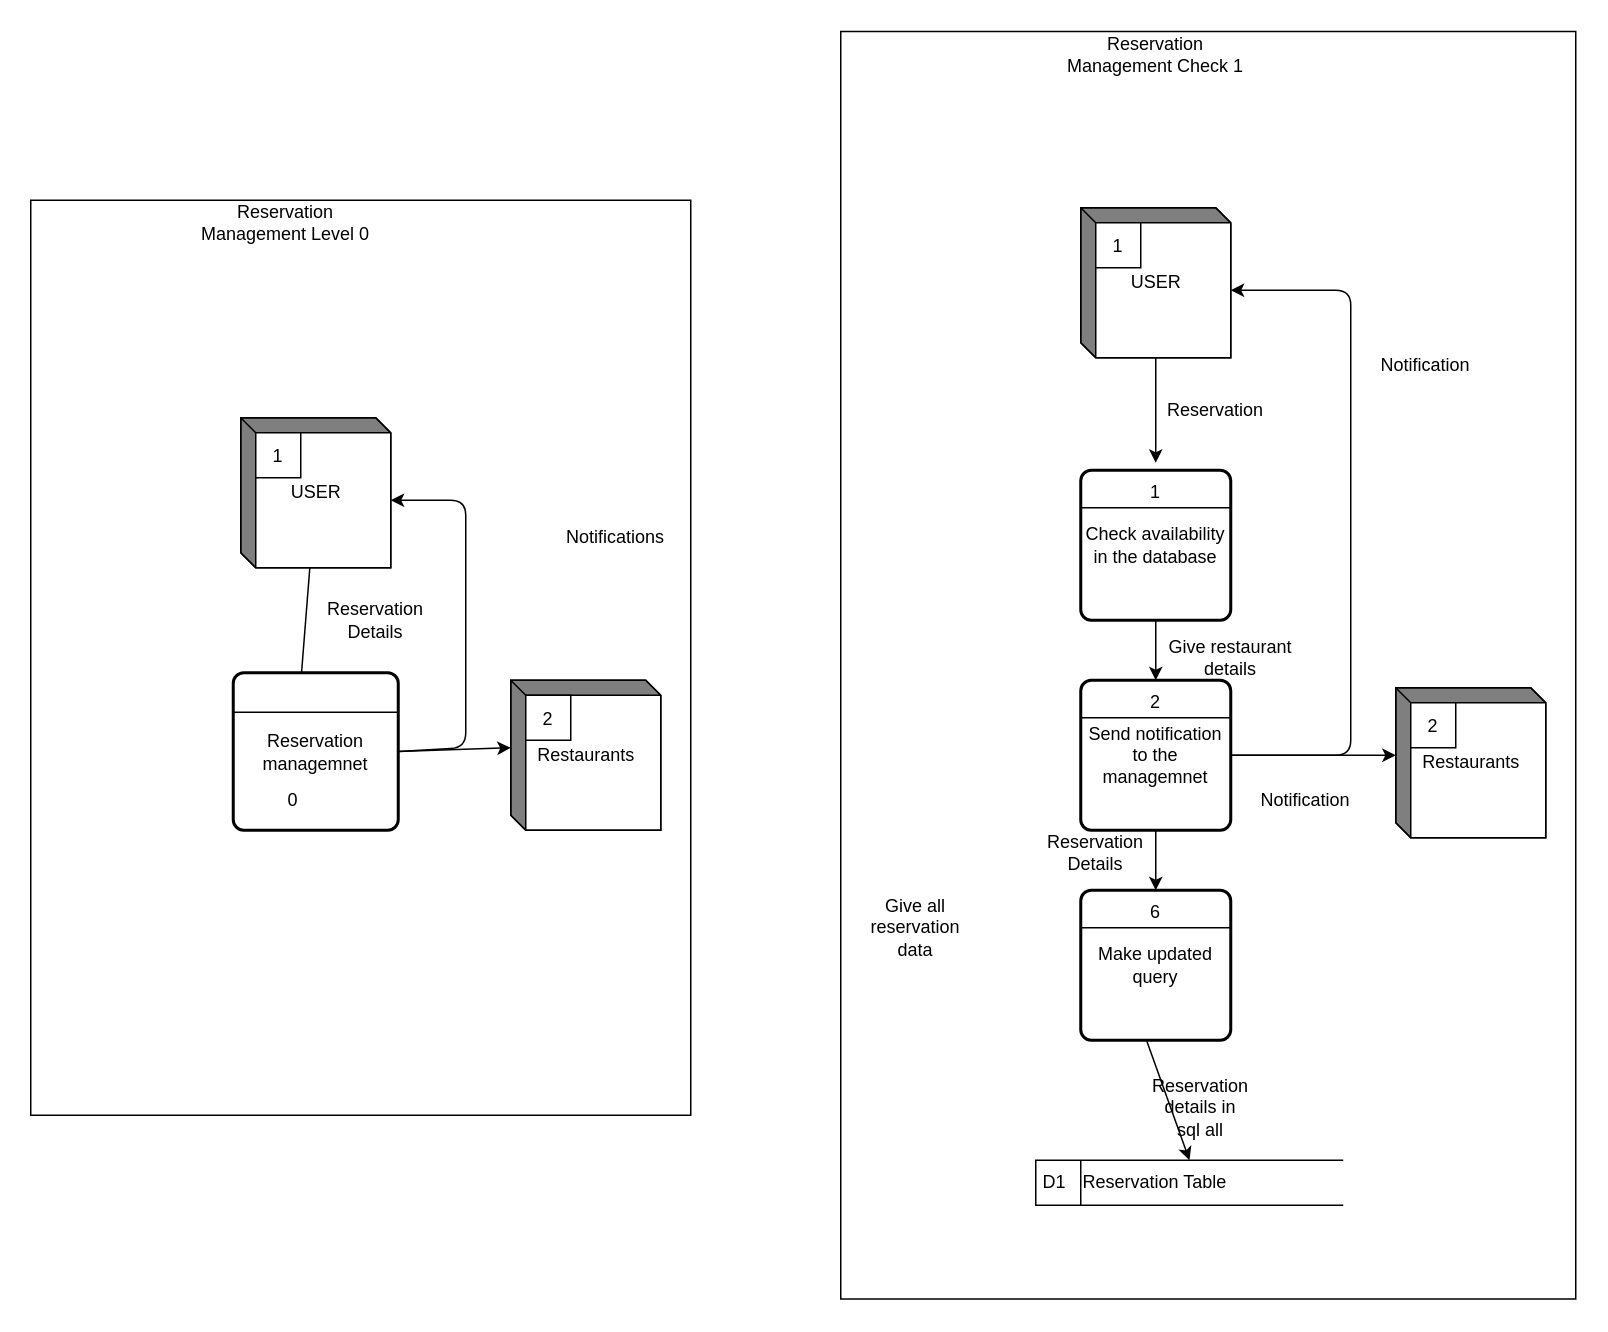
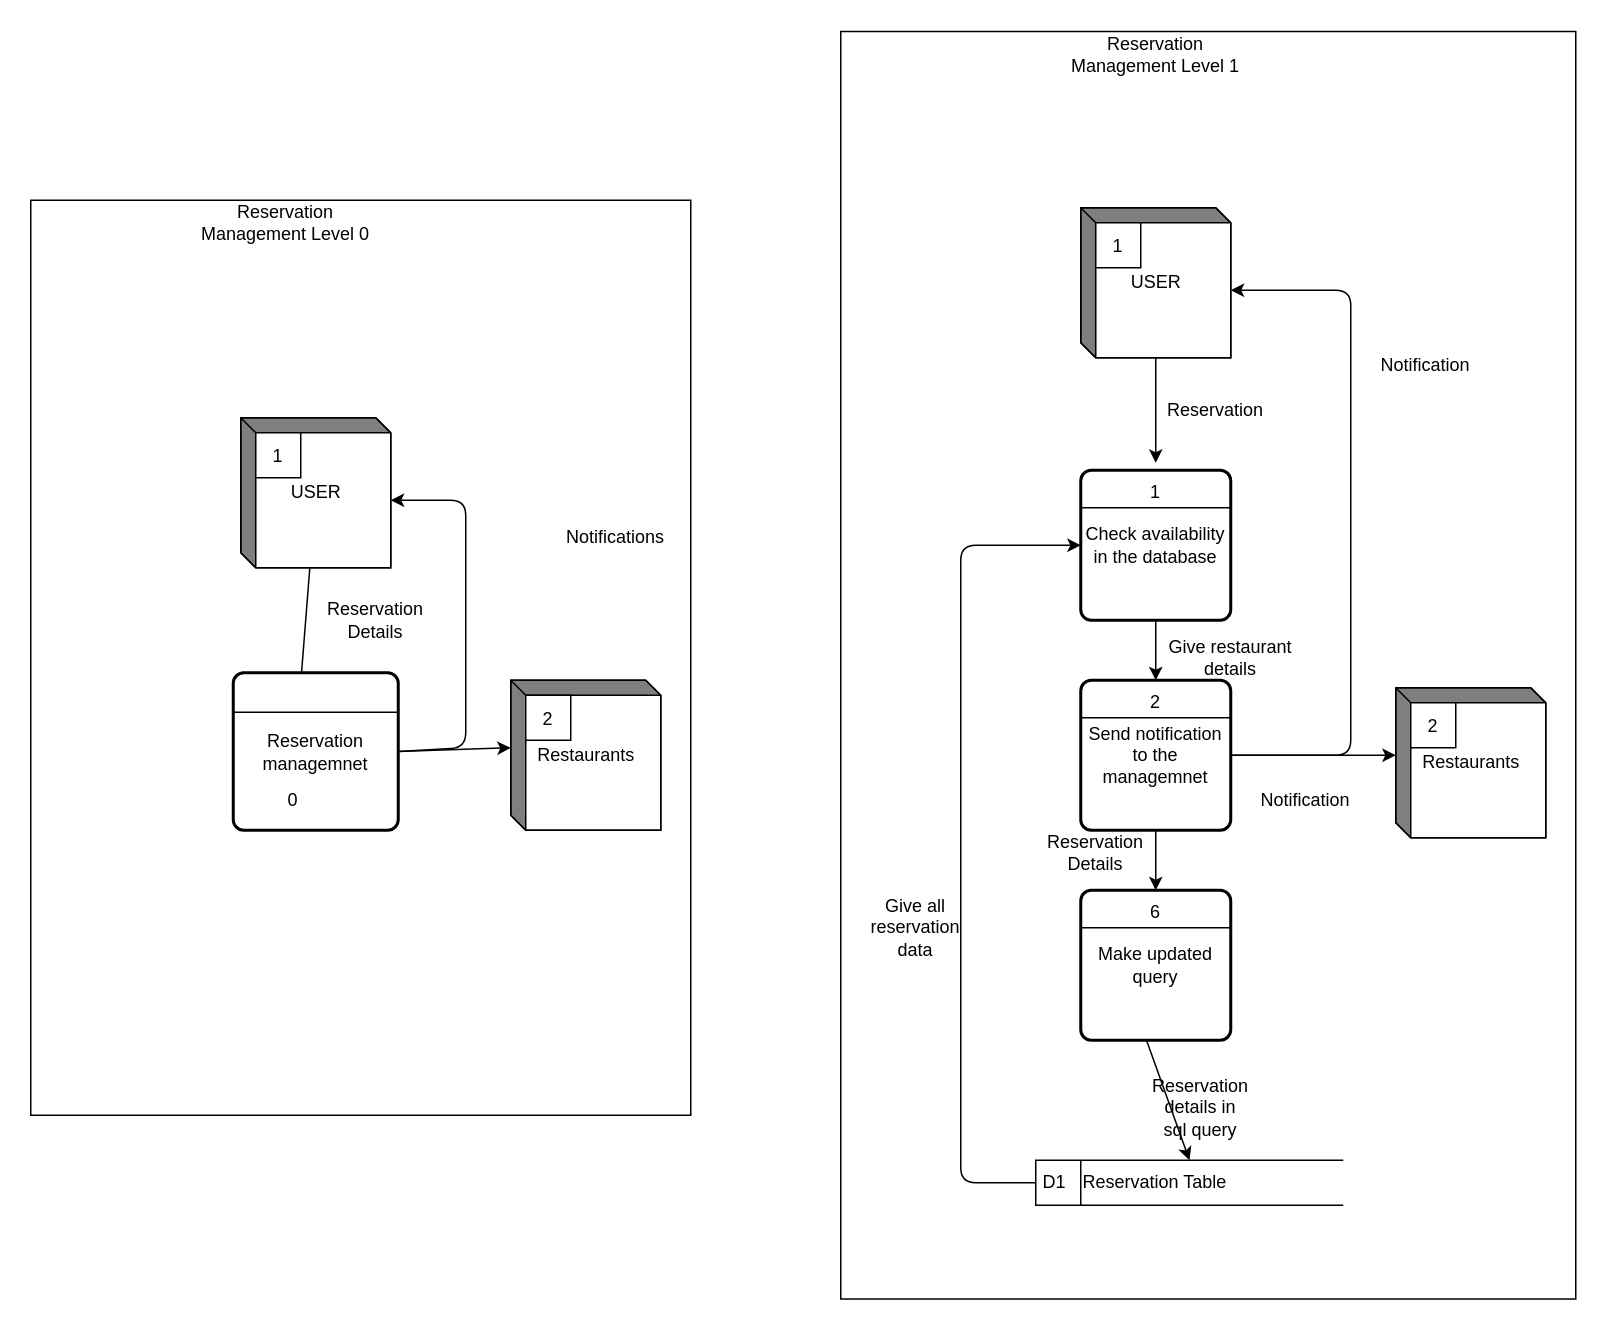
(1156, 55) -> (1156, 55)
none -> (961, 846)
(1201, 1108) -> (1201, 1108)
